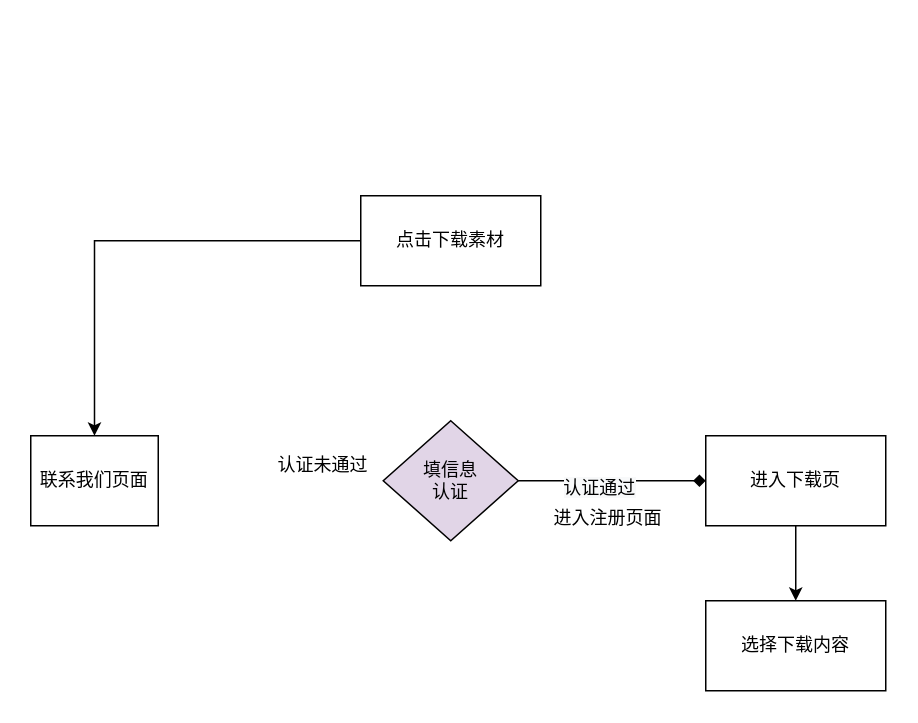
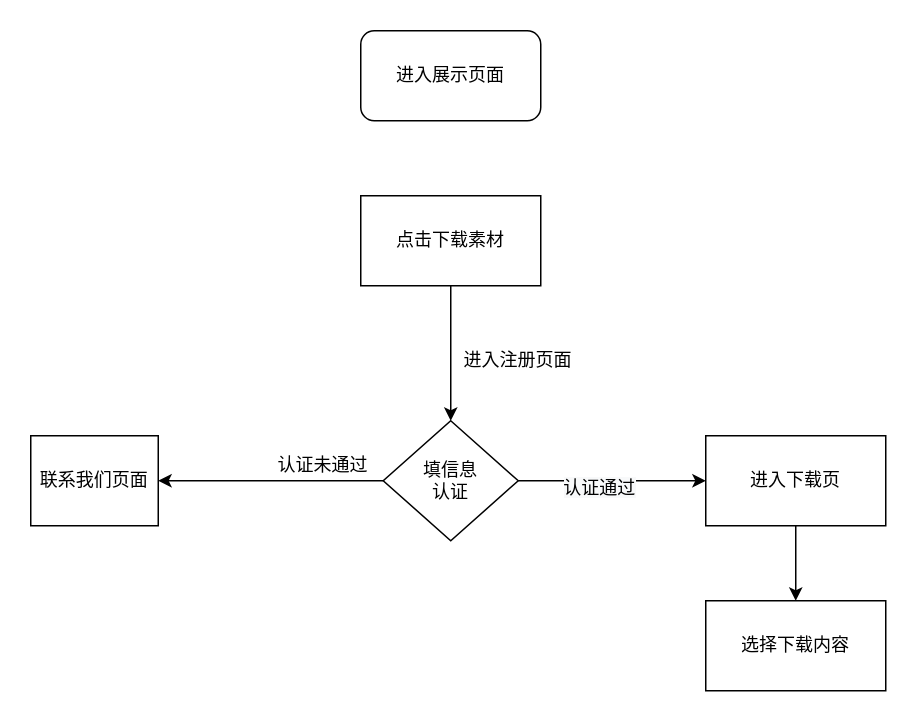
none -> (451, 76)
(136, 241) -> (451, 348)
none -> (276, 481)
(451, 481) -> (451, 481)
(693, 481) -> (694, 481)
(608, 518) -> (518, 361)
